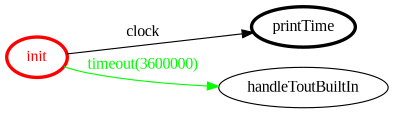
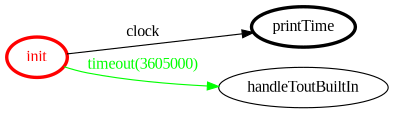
(143, 65) -> (143, 65)
